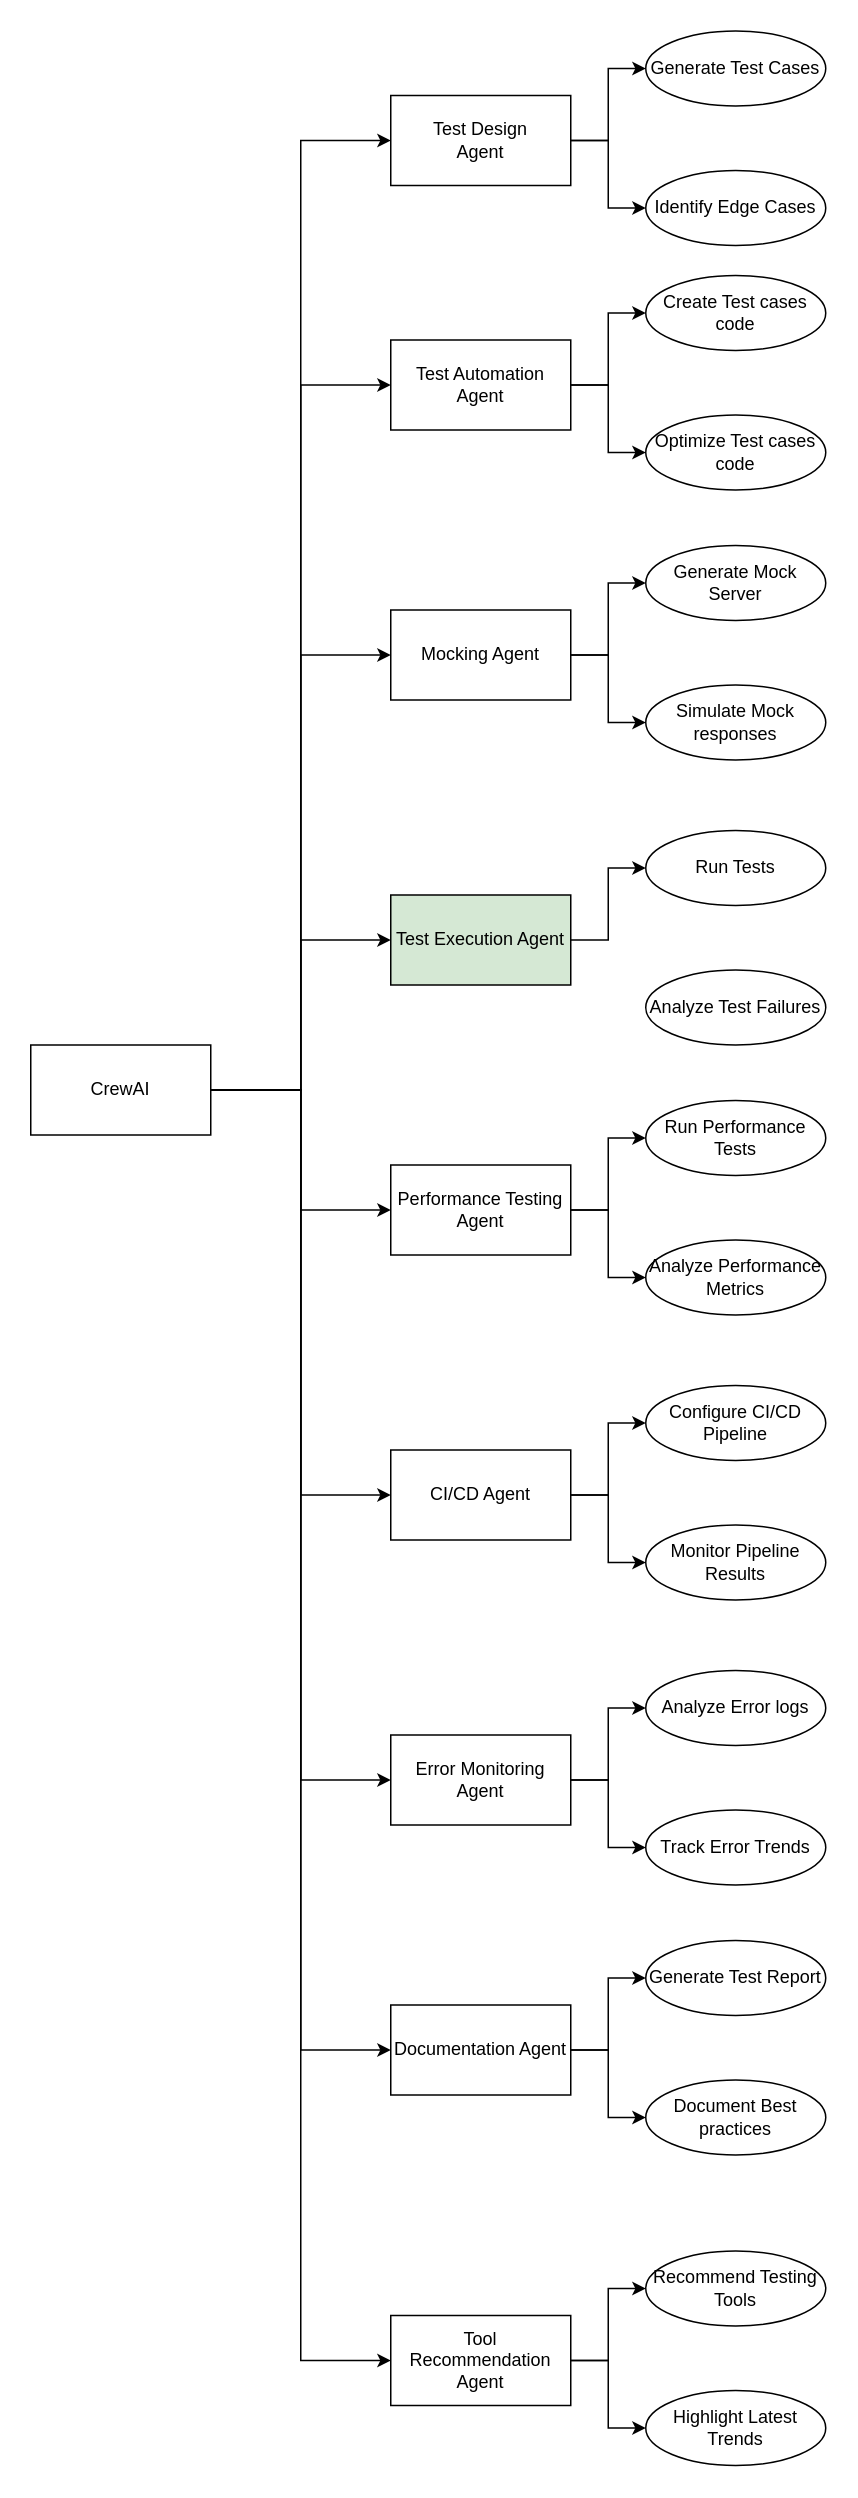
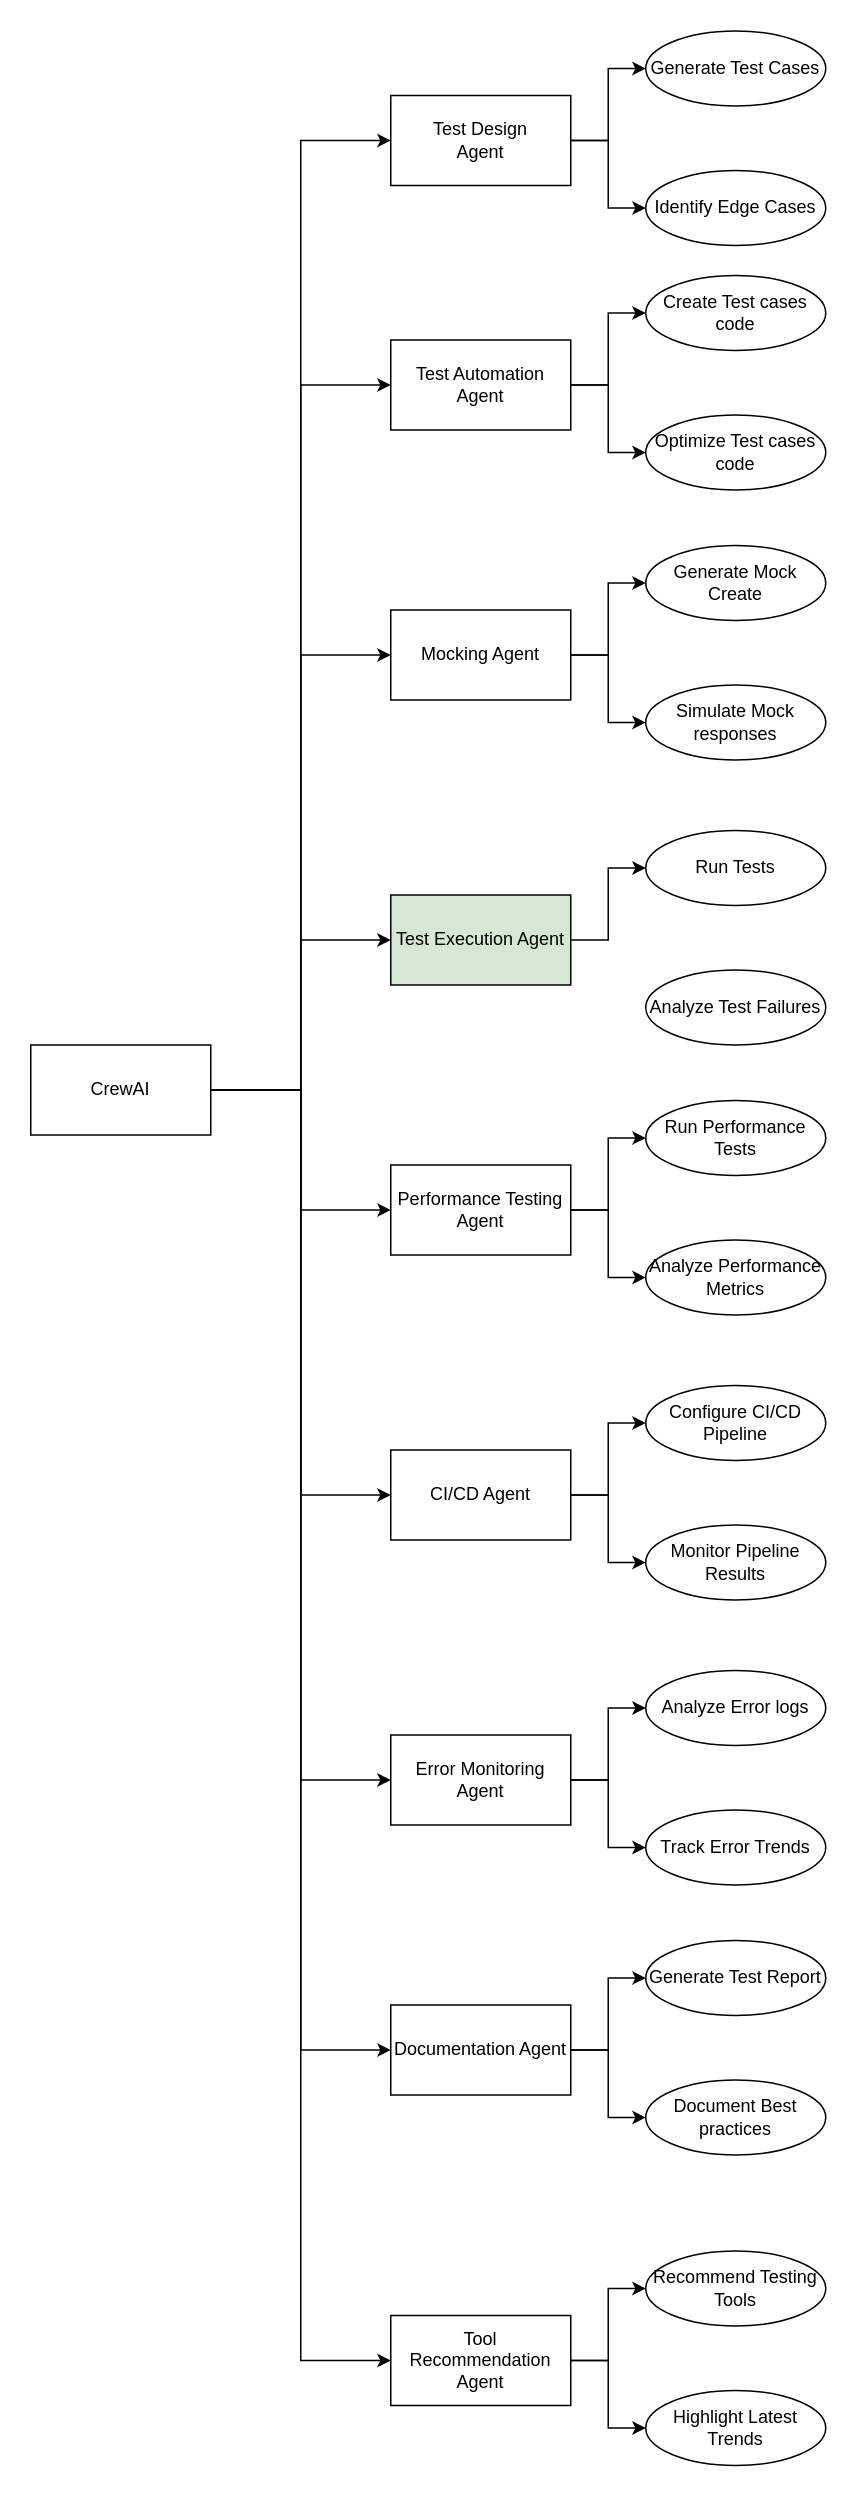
(736, 583) -> (736, 583)
